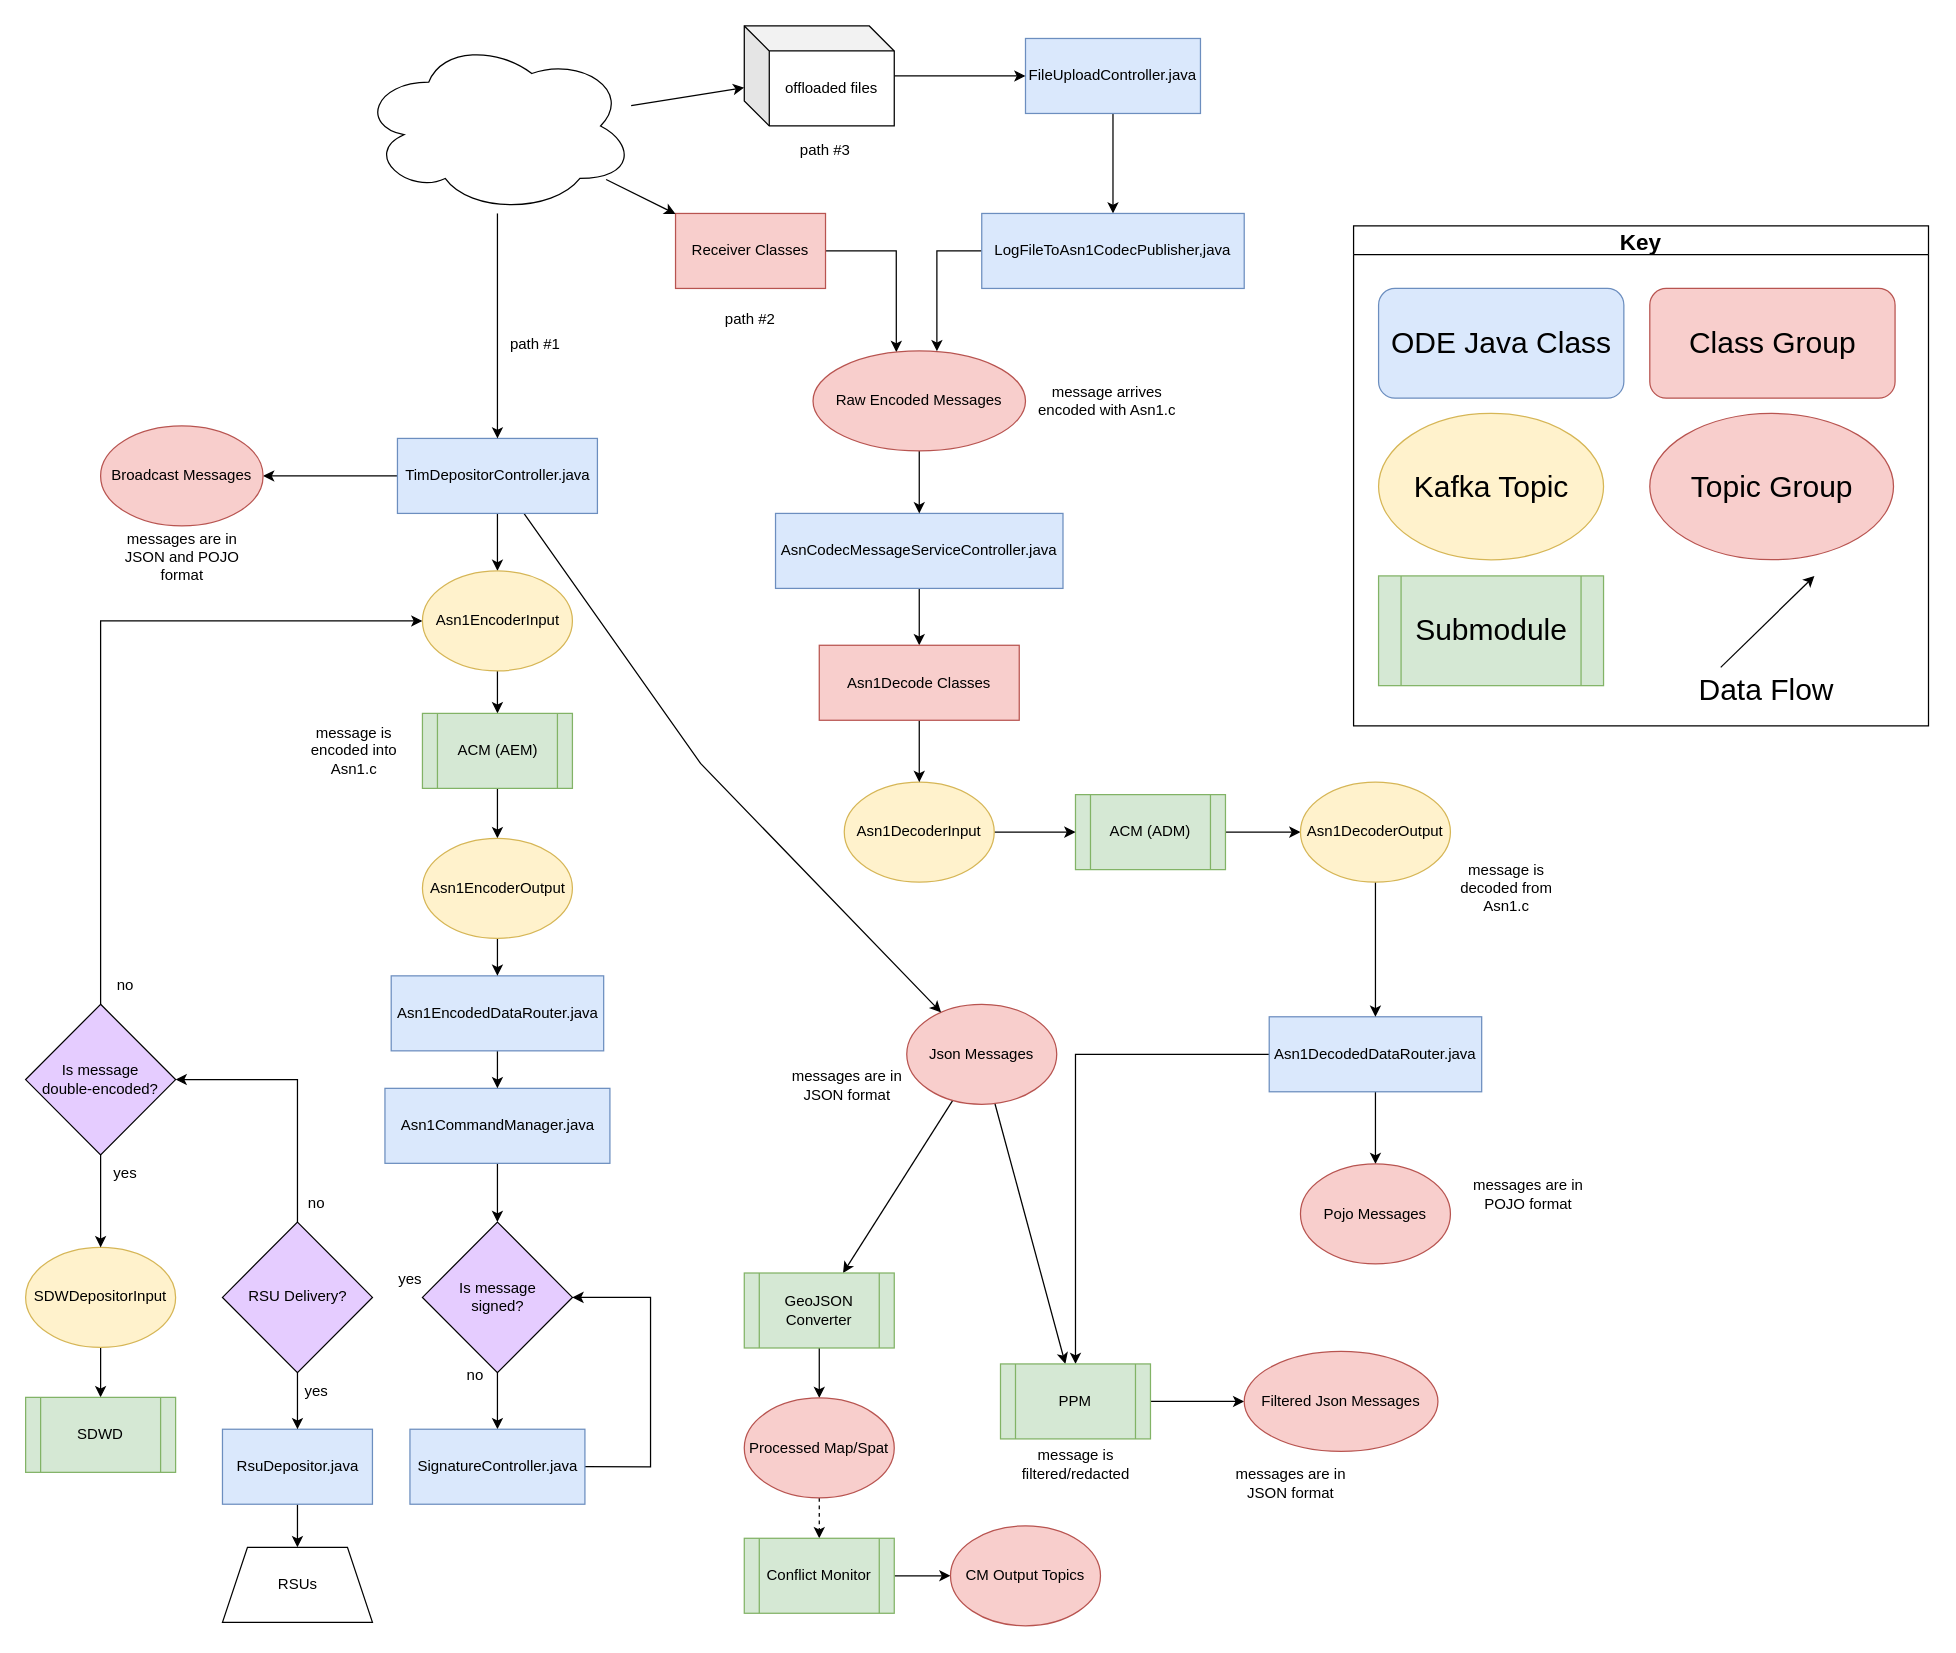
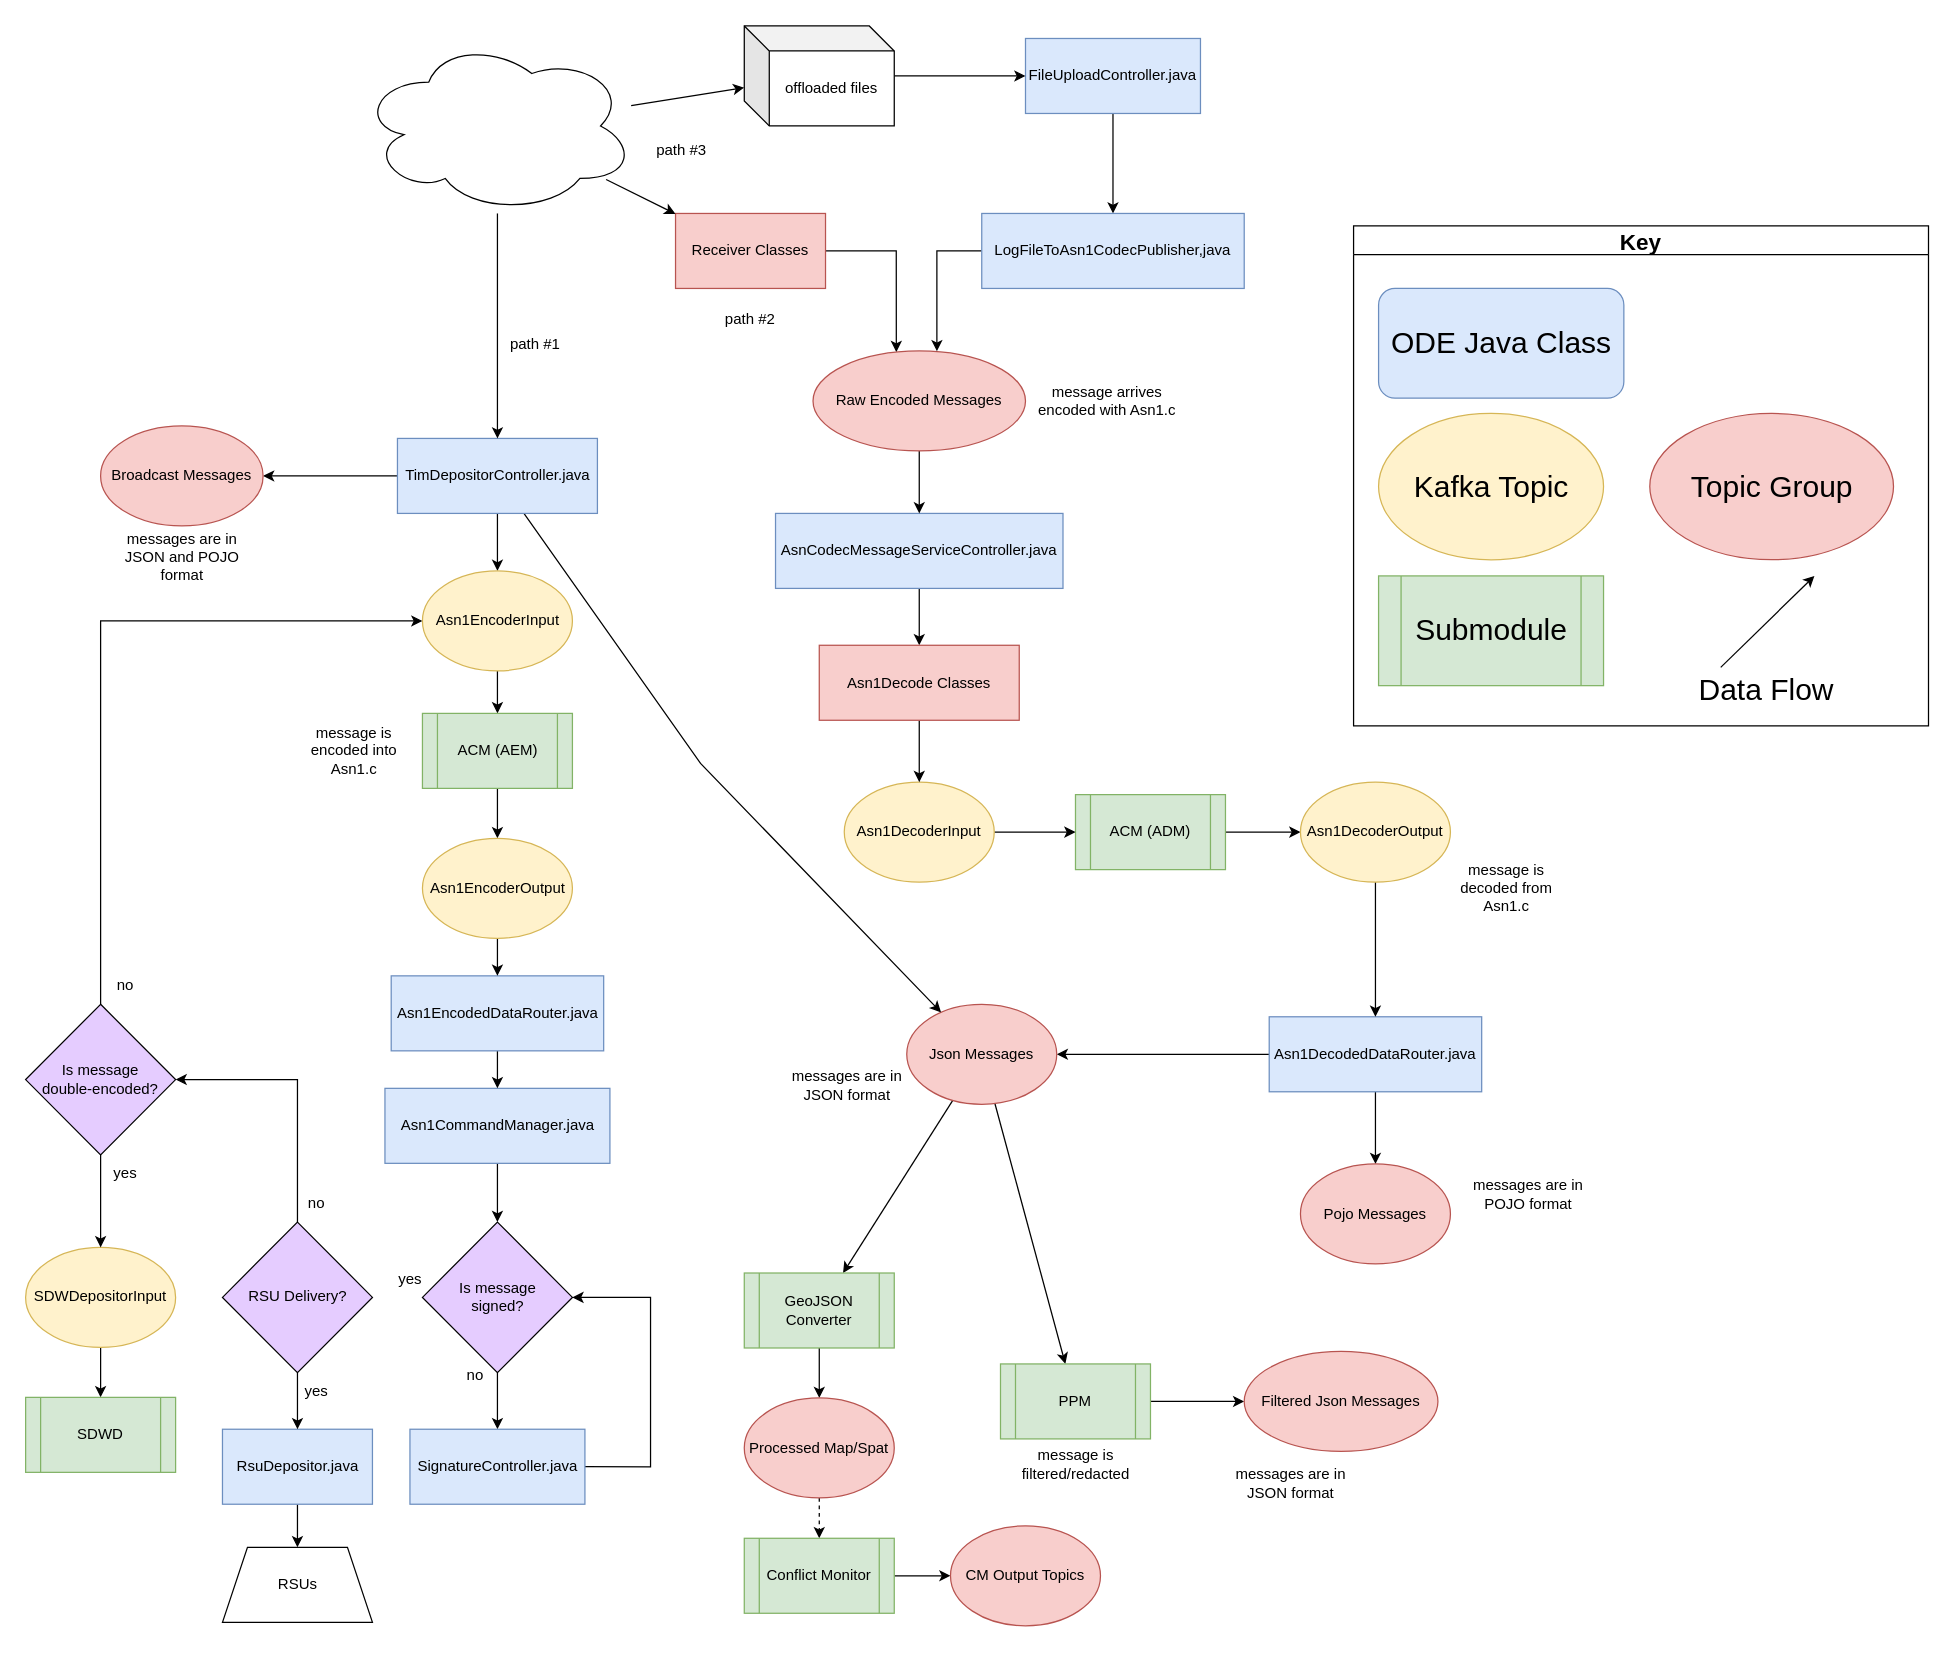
(826, 151) -> (682, 151)
(1773, 343) -> none
(1076, 1204) -> (1071, 1054)
